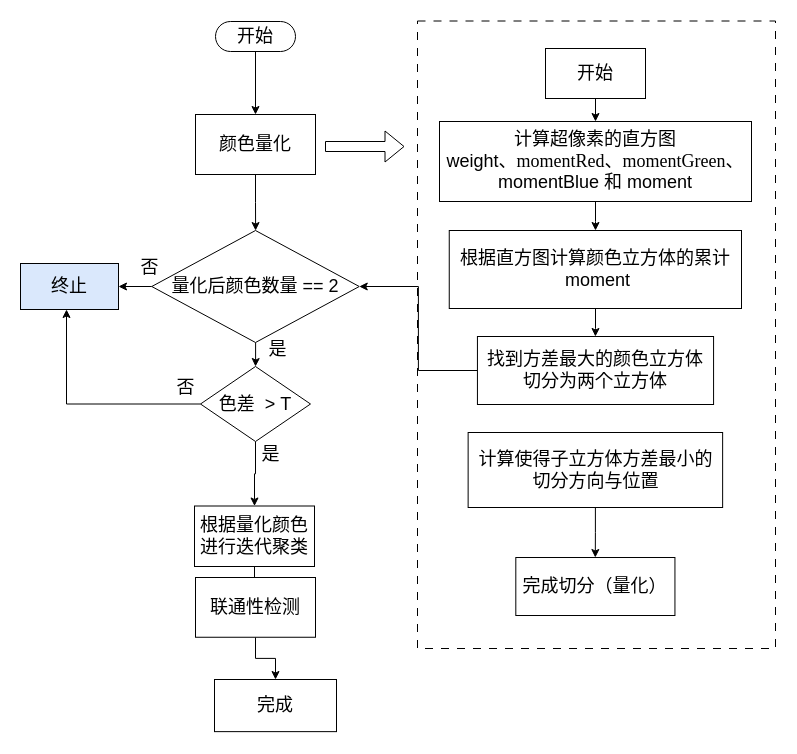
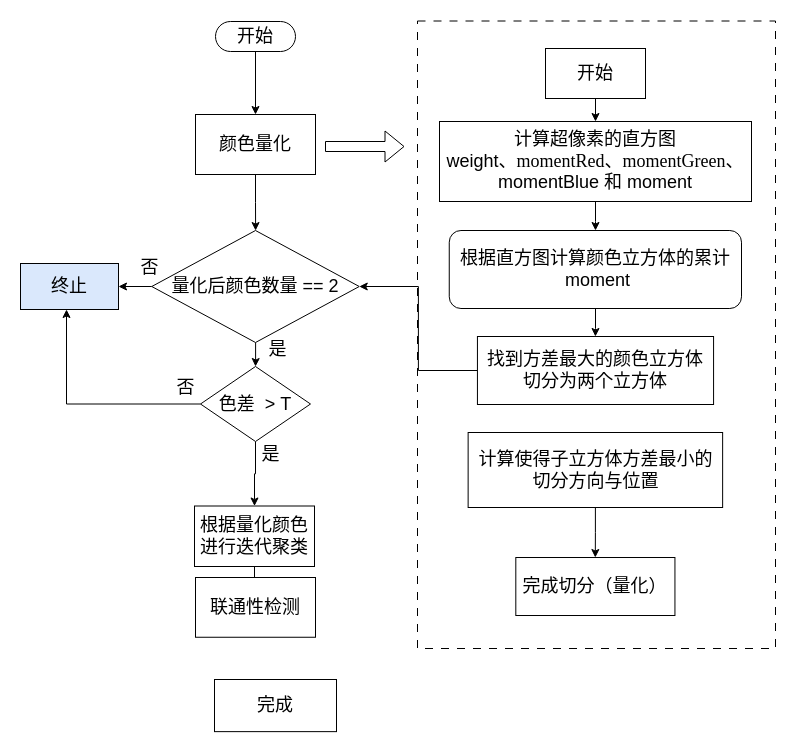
(595, 270) -> (595, 270)
(262, 658) -> none
